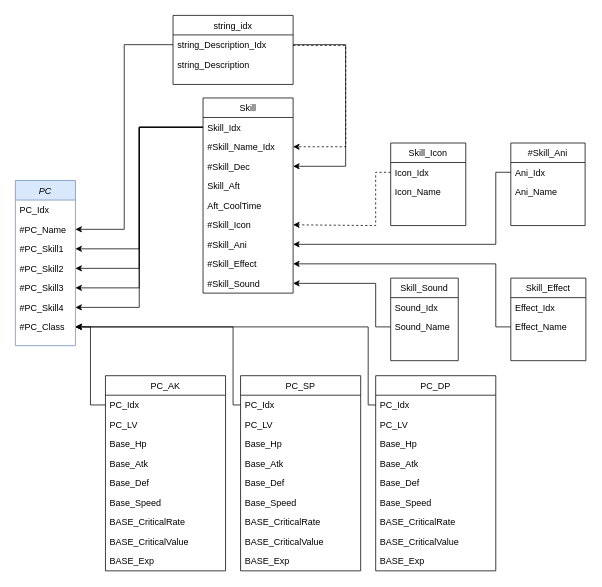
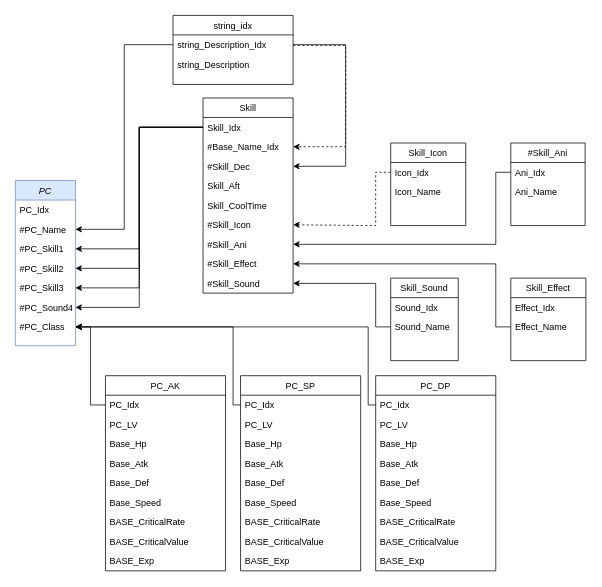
(241, 147) -> (242, 147)
(235, 206) -> (236, 206)
(41, 308) -> (45, 308)
